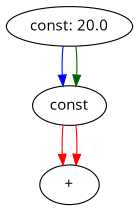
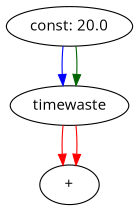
(70, 106) -> (70, 106)
